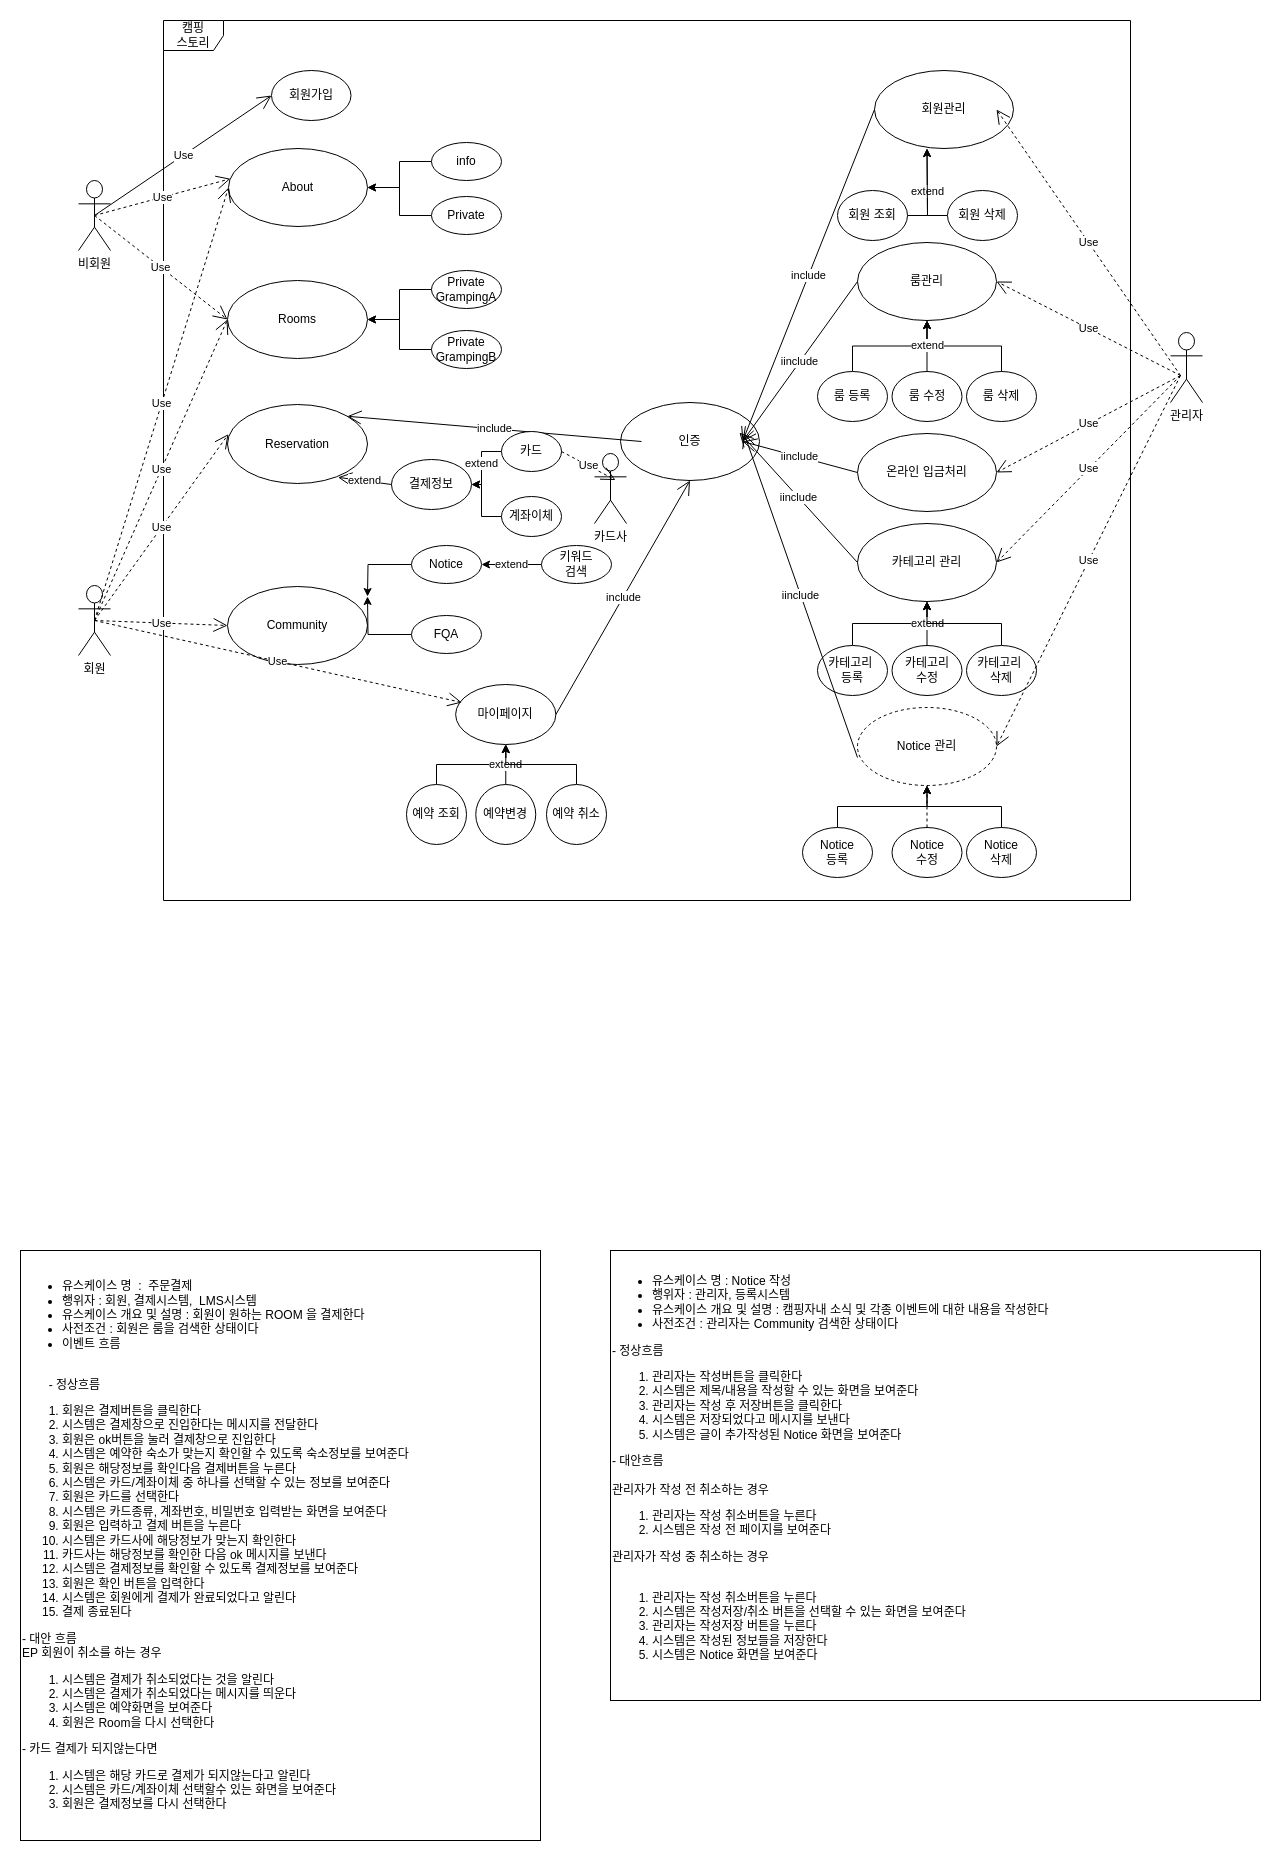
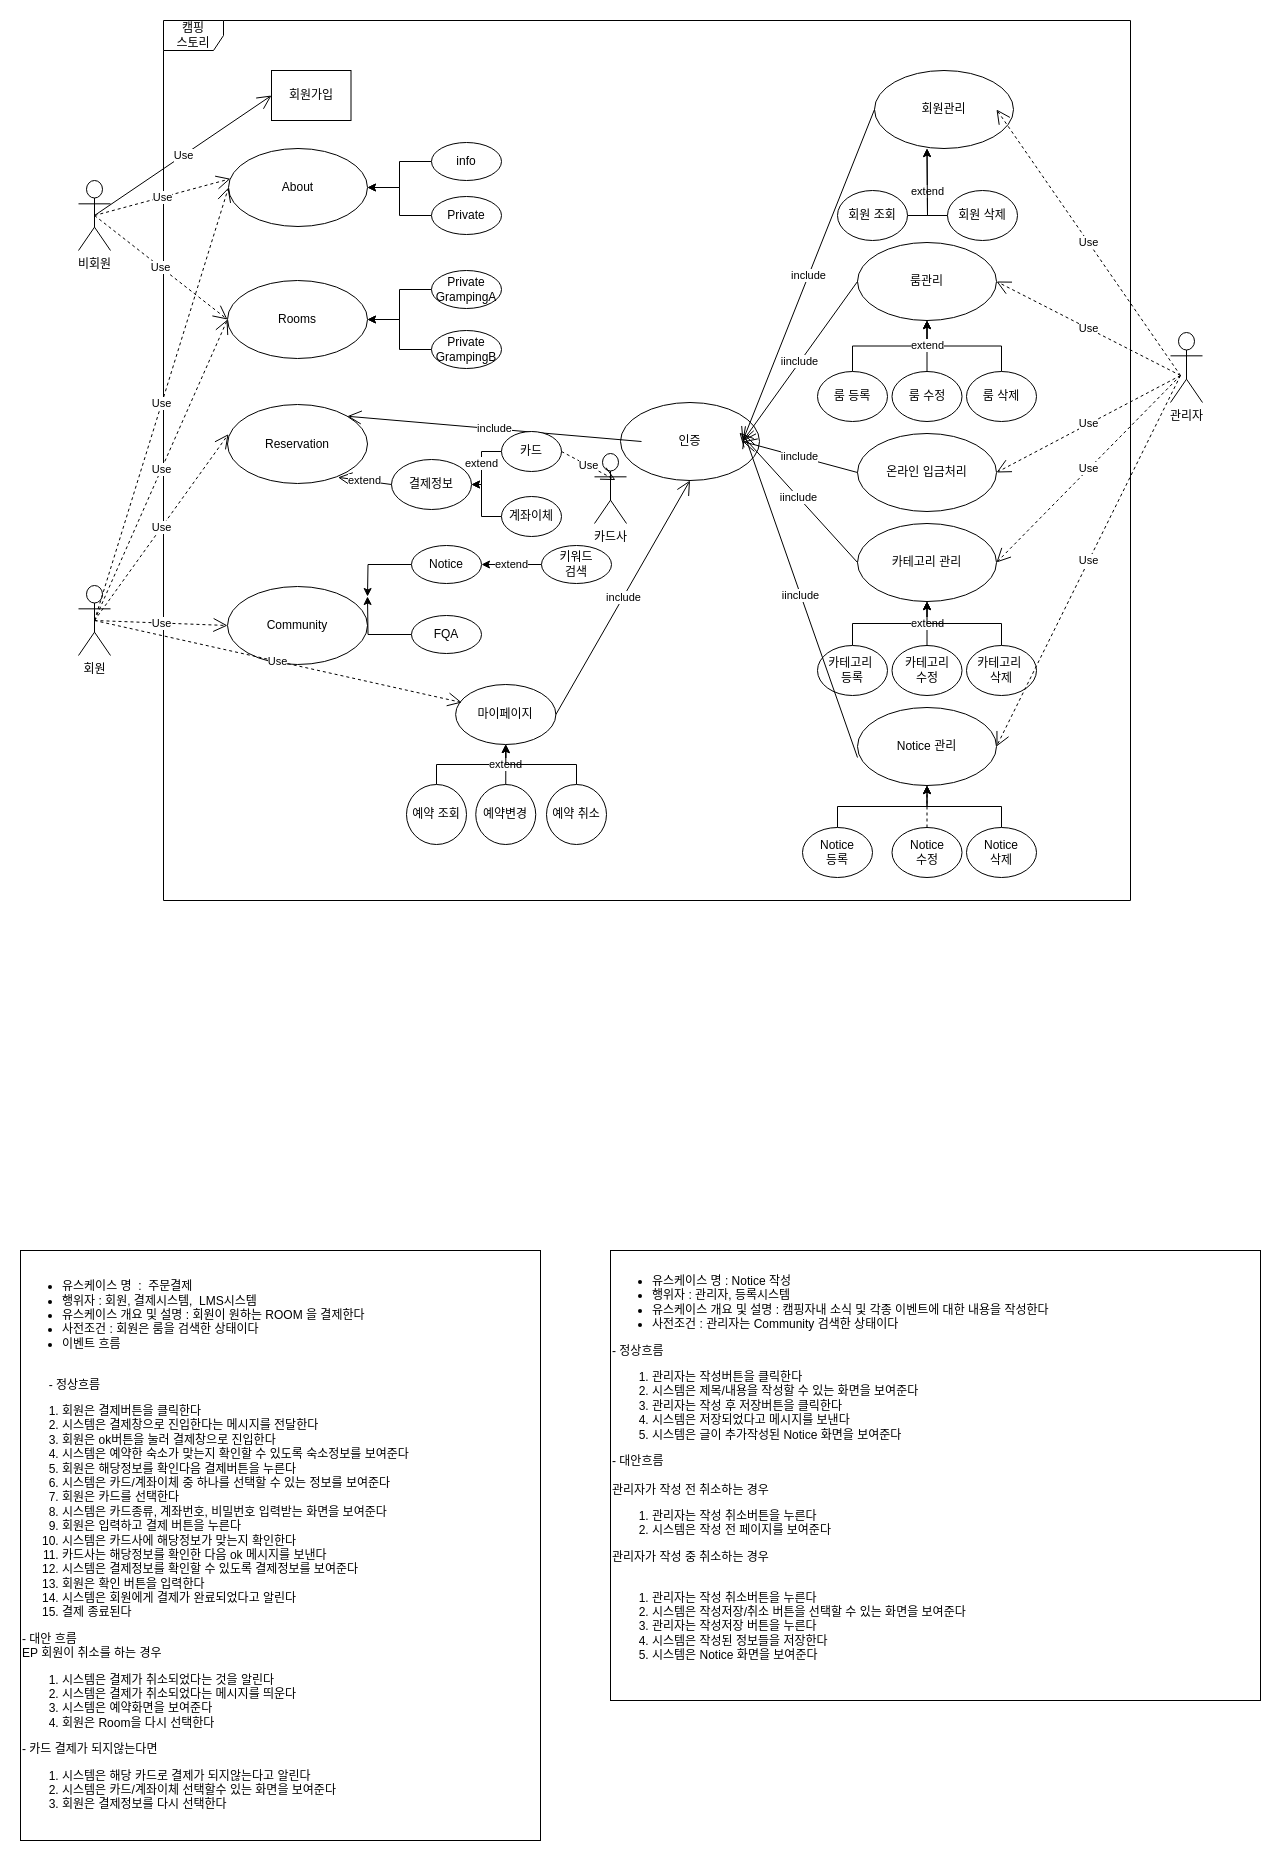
(311, 96) -> (311, 96)
(927, 747) -> (927, 747)
